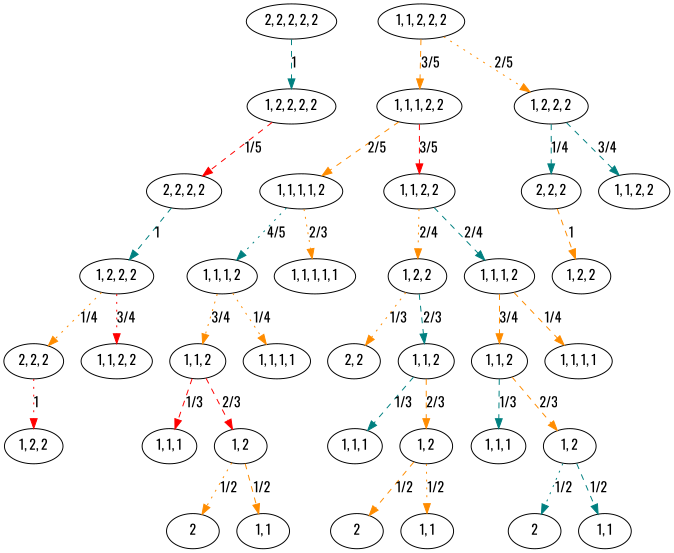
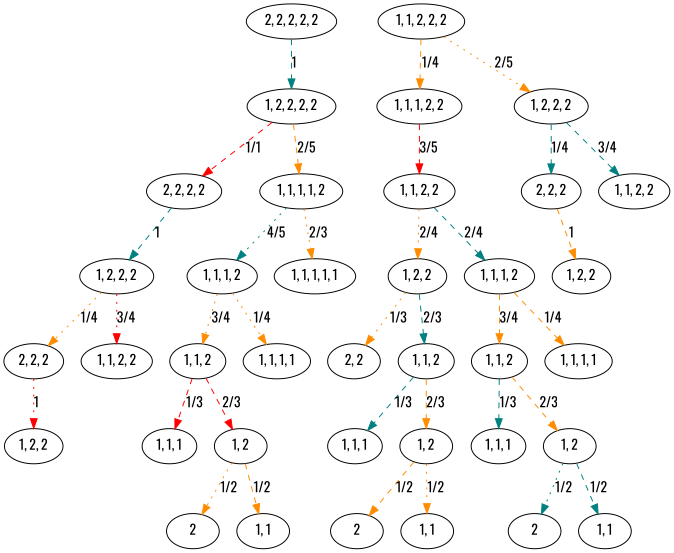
(431, 64) -> (431, 64)
(364, 146) -> (296, 144)
(253, 149) -> (253, 149)
